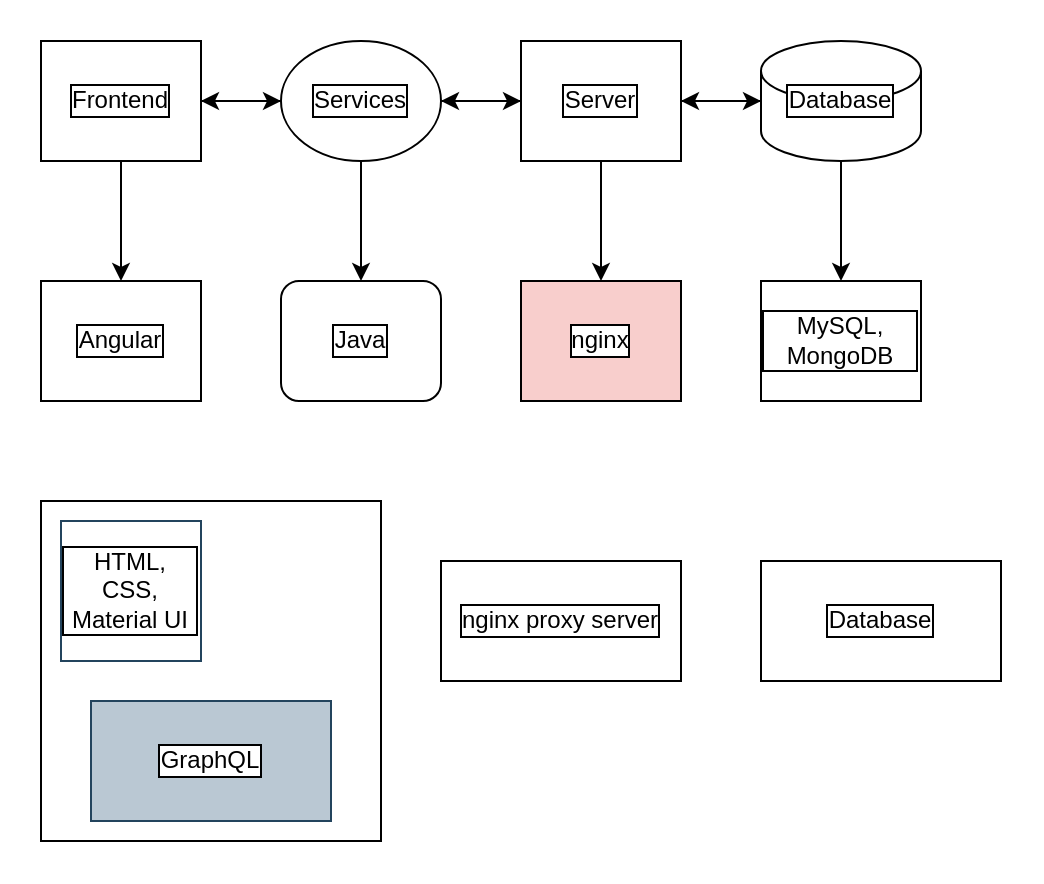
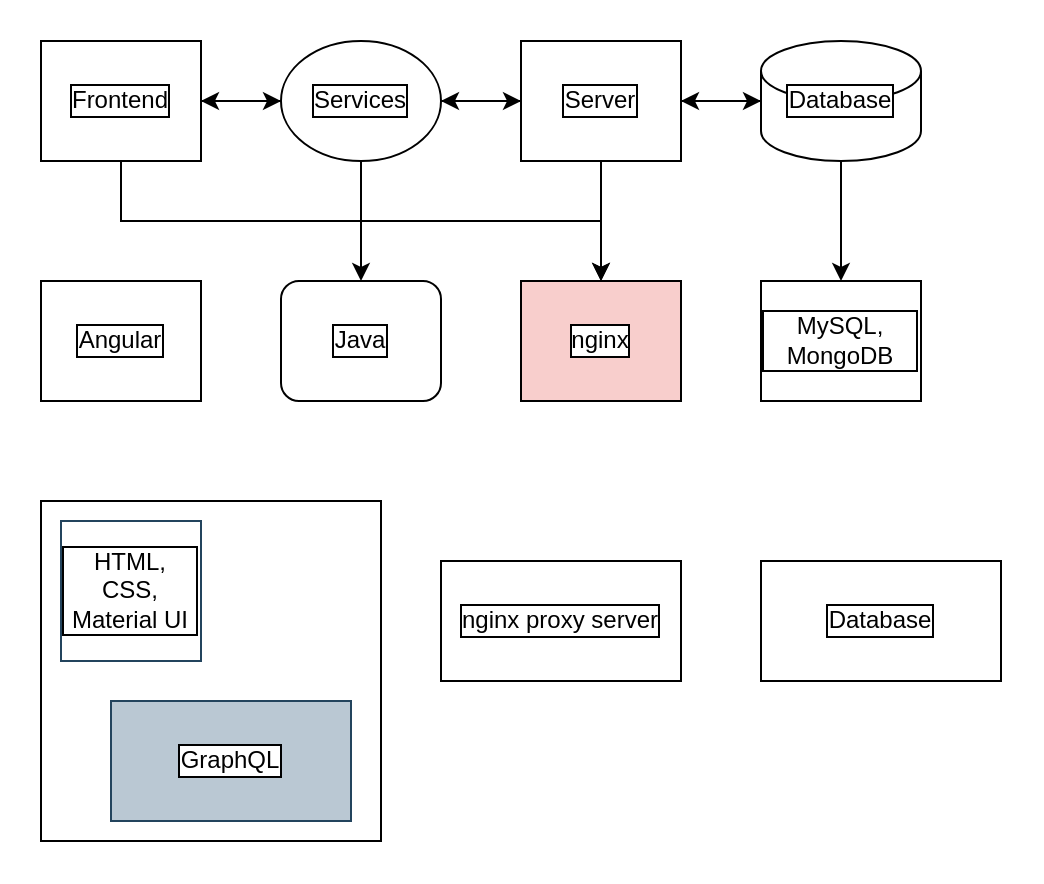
(121, 243) -> (358, 221)
(211, 761) -> (231, 761)
